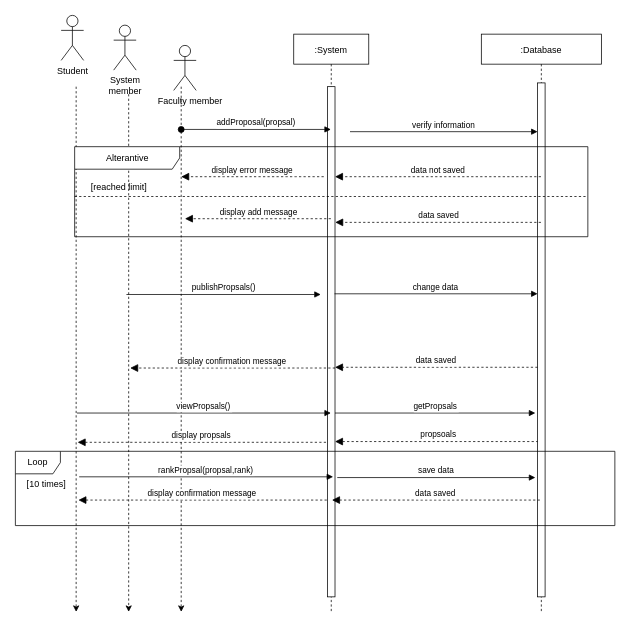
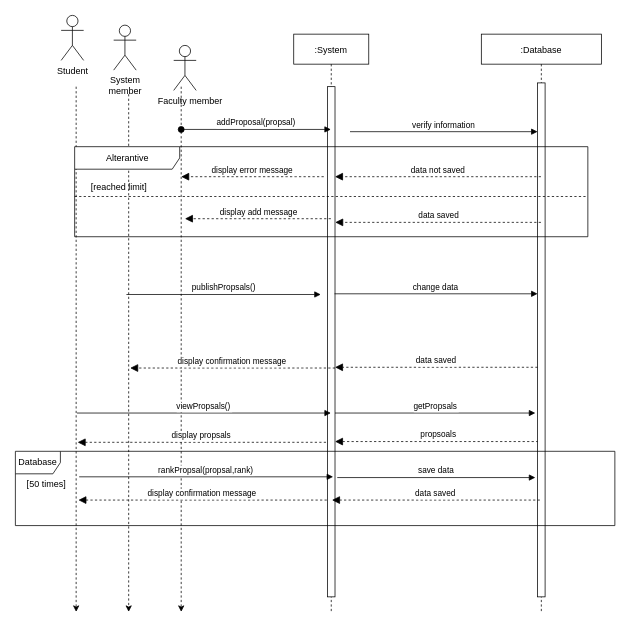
(38, 462) -> (38, 462)
(47, 484) -> (47, 484)
